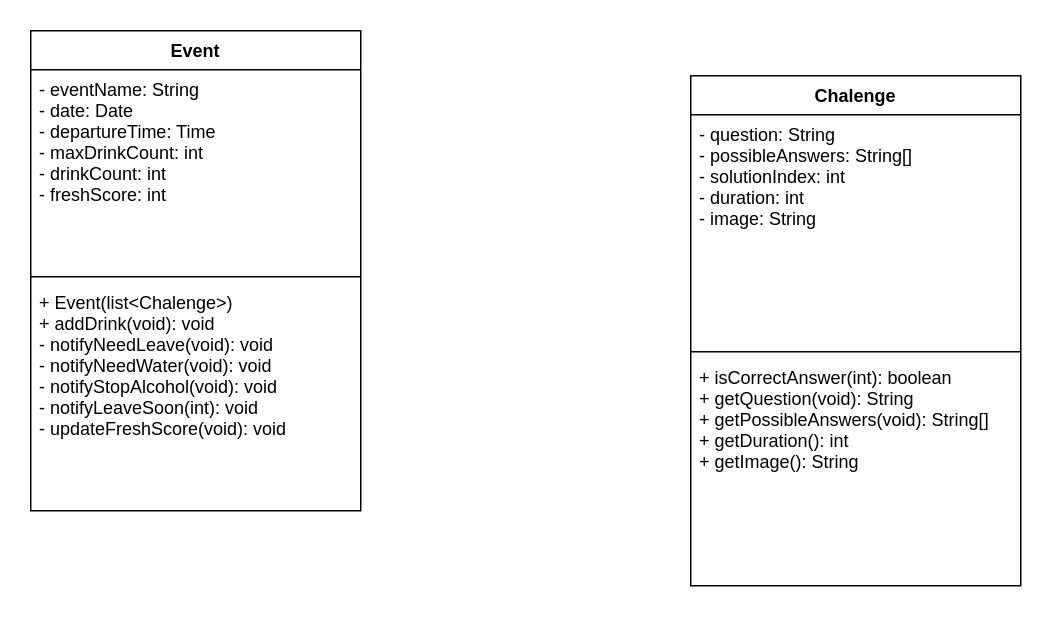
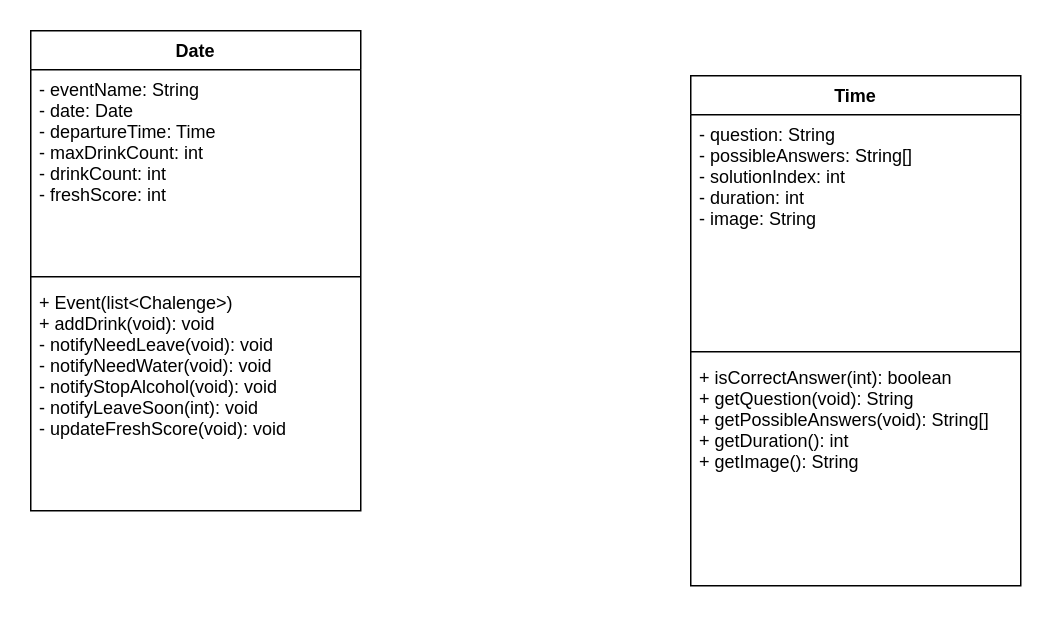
(195, 51) -> (195, 51)
(855, 96) -> (855, 96)
